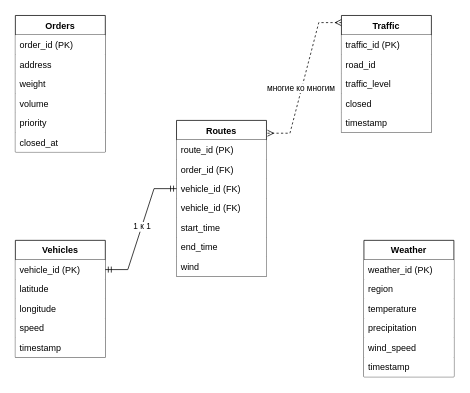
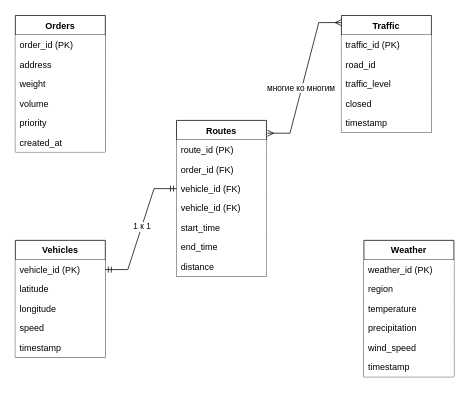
(314, 43) -> (314, 43)
(41, 143) -> (45, 143)
(190, 267) -> (200, 267)
